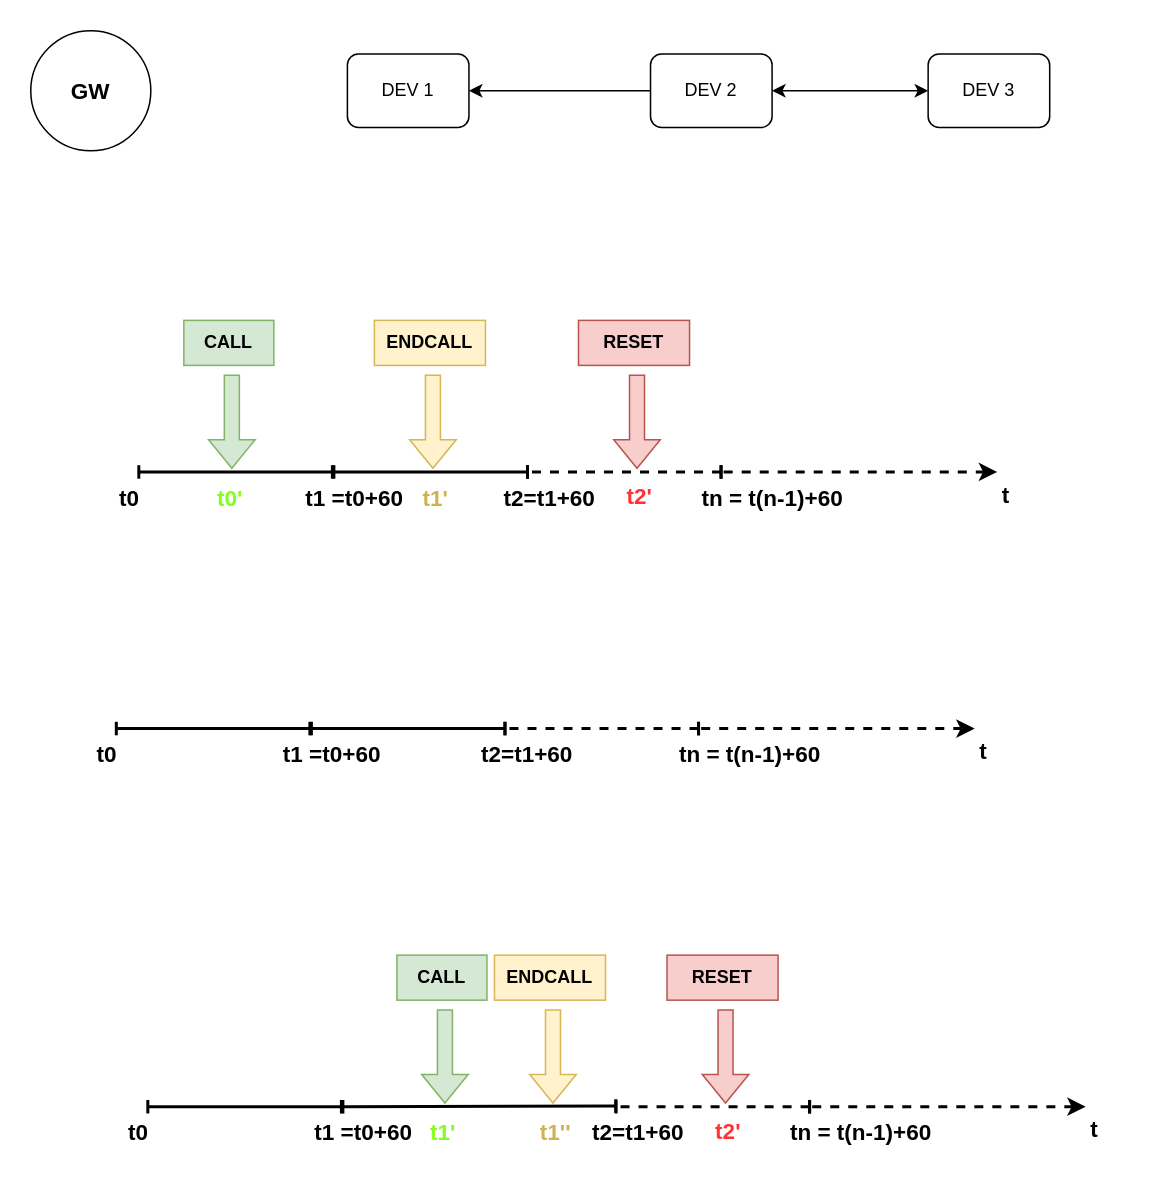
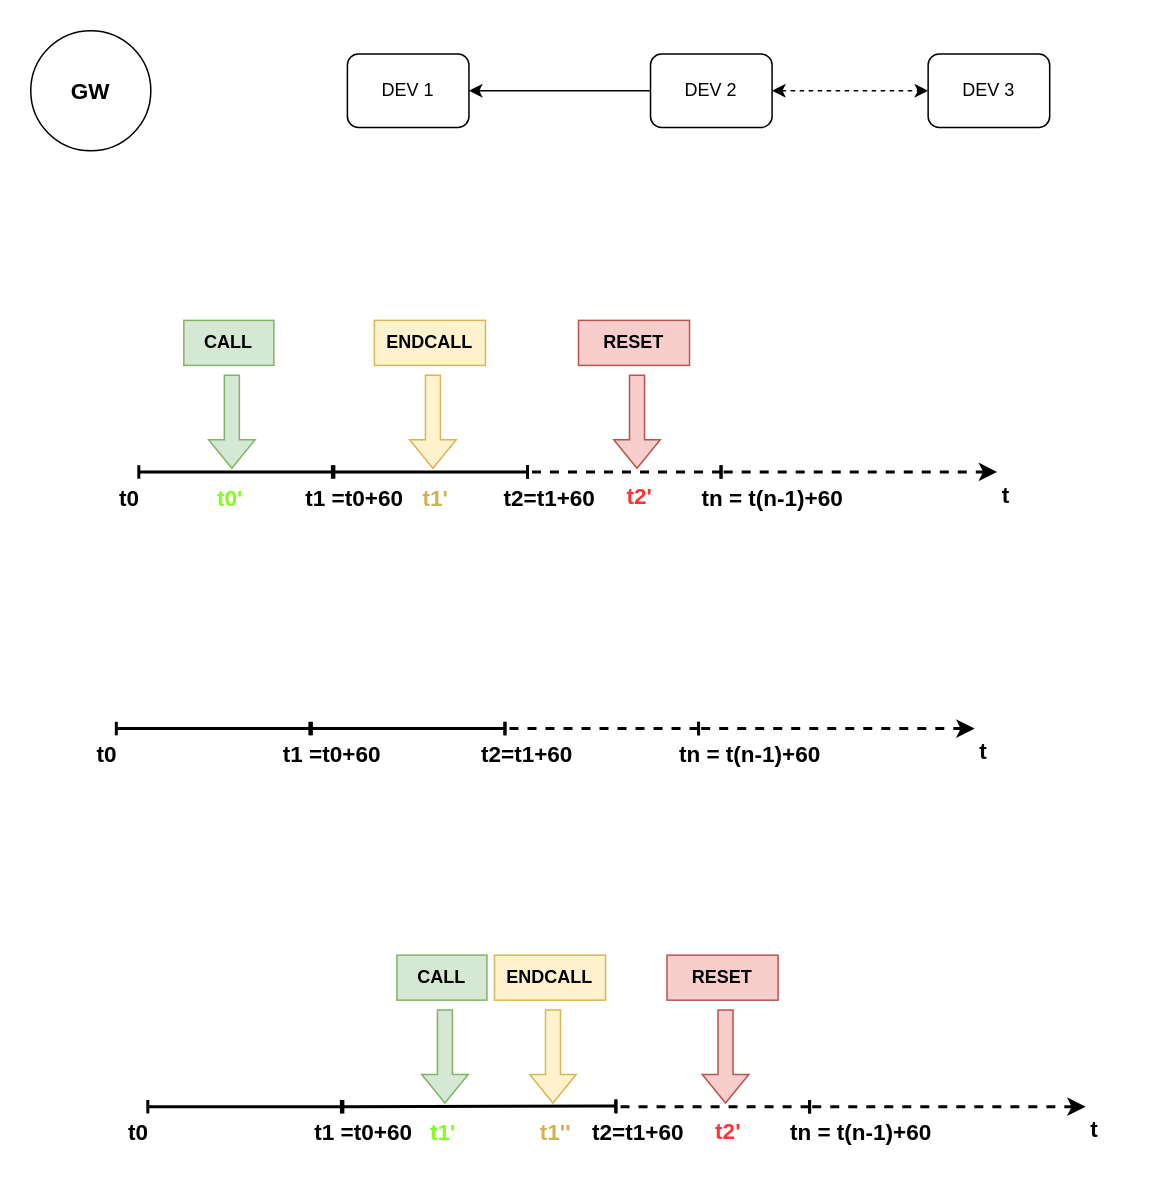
(851, 91) -> (851, 91)
